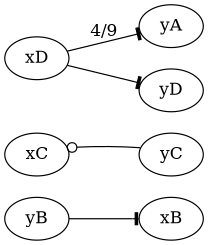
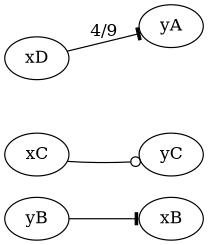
(171, 90) -> none
(109, 147) -> (99, 163)
